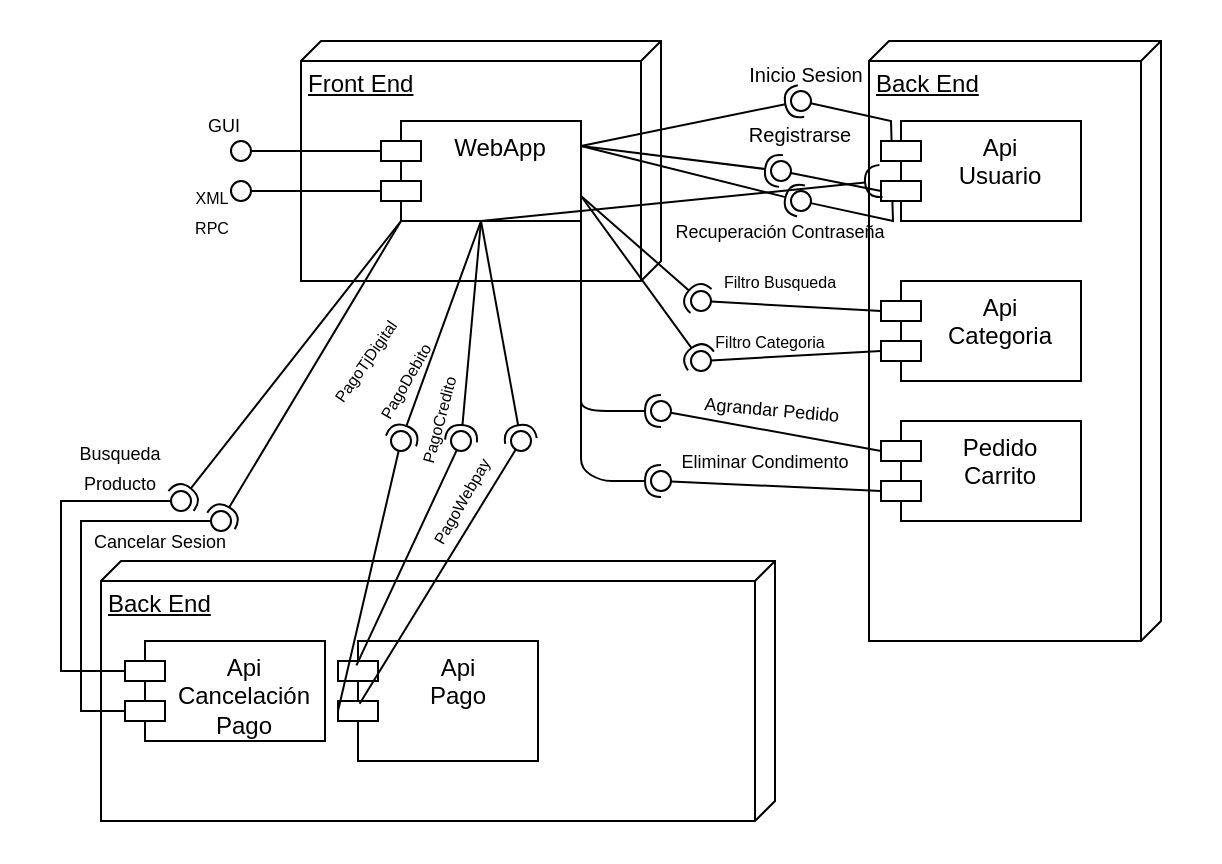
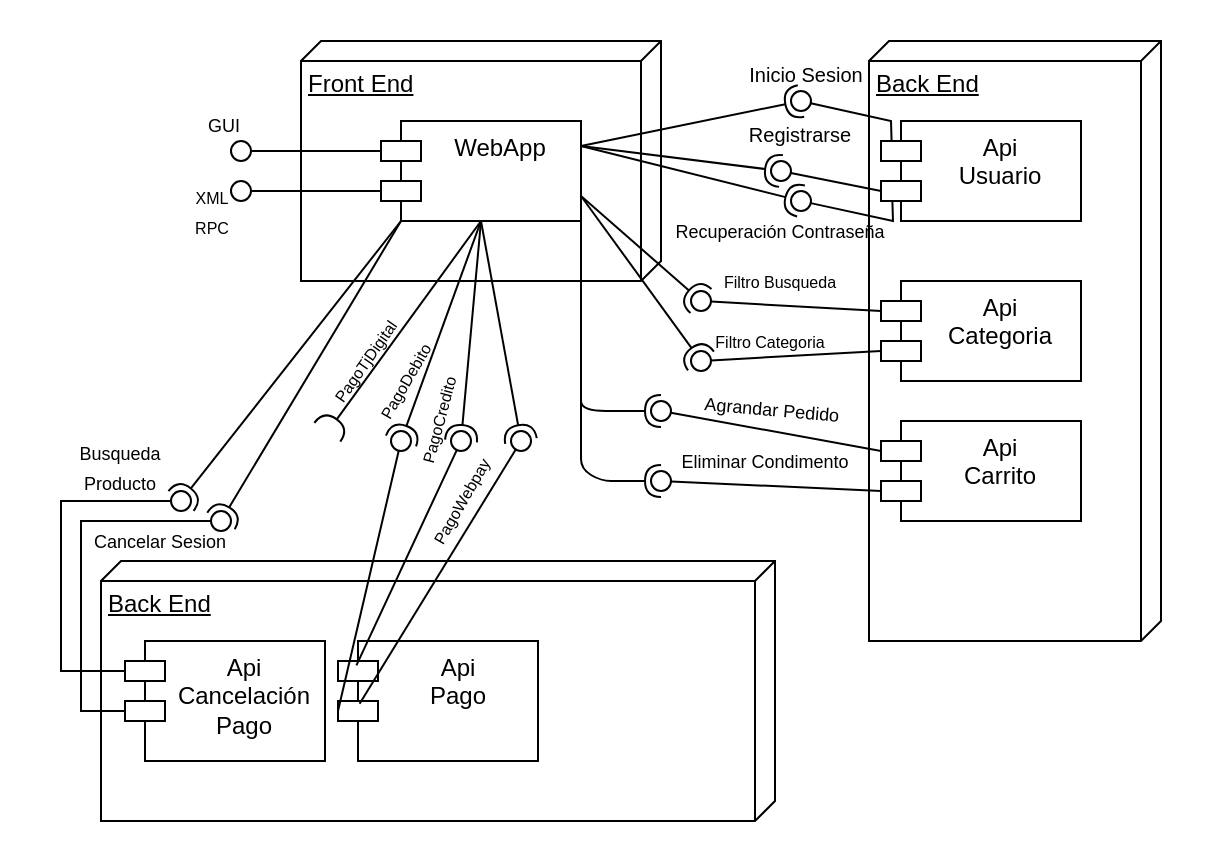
(678, 201) -> (424, 300)
(1001, 464) -> (1001, 464)
(225, 691) -> (225, 701)
